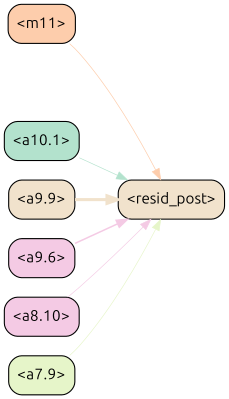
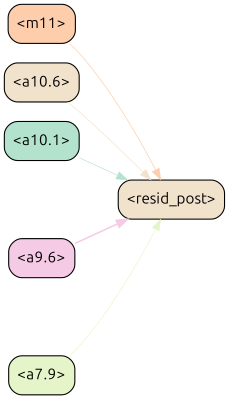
none -> (42, 82)
(42, 200) -> none
(42, 317) -> none
